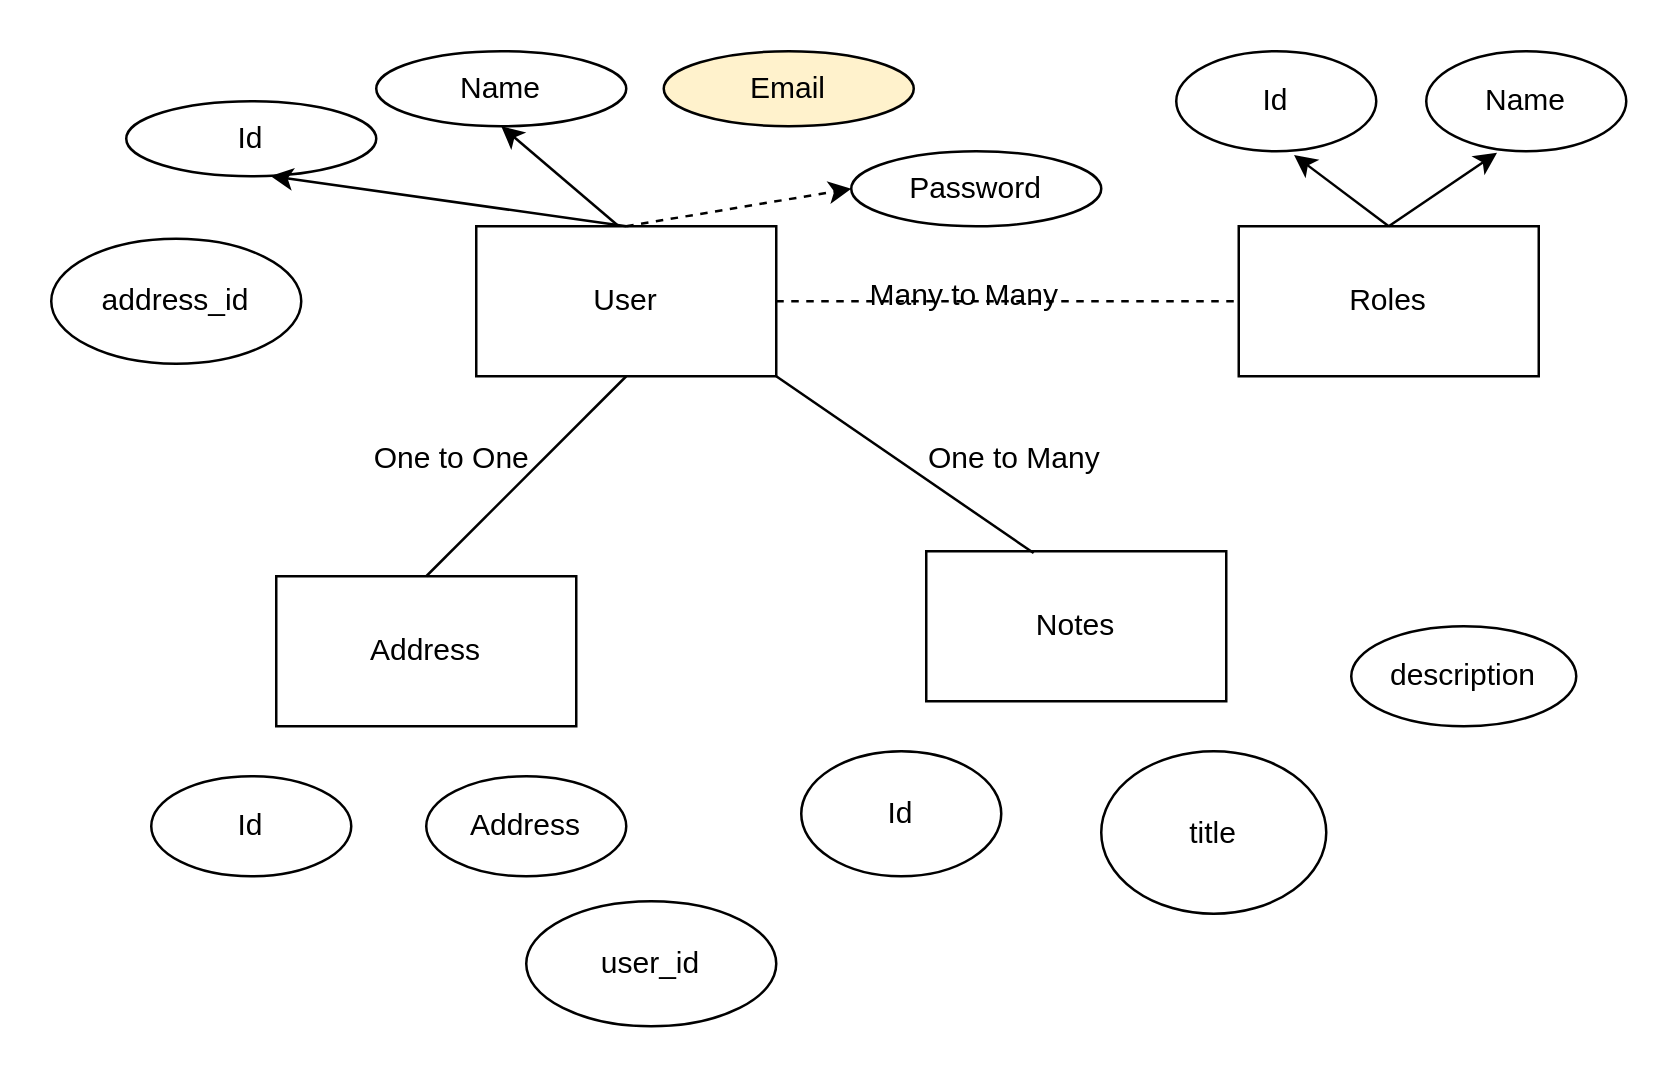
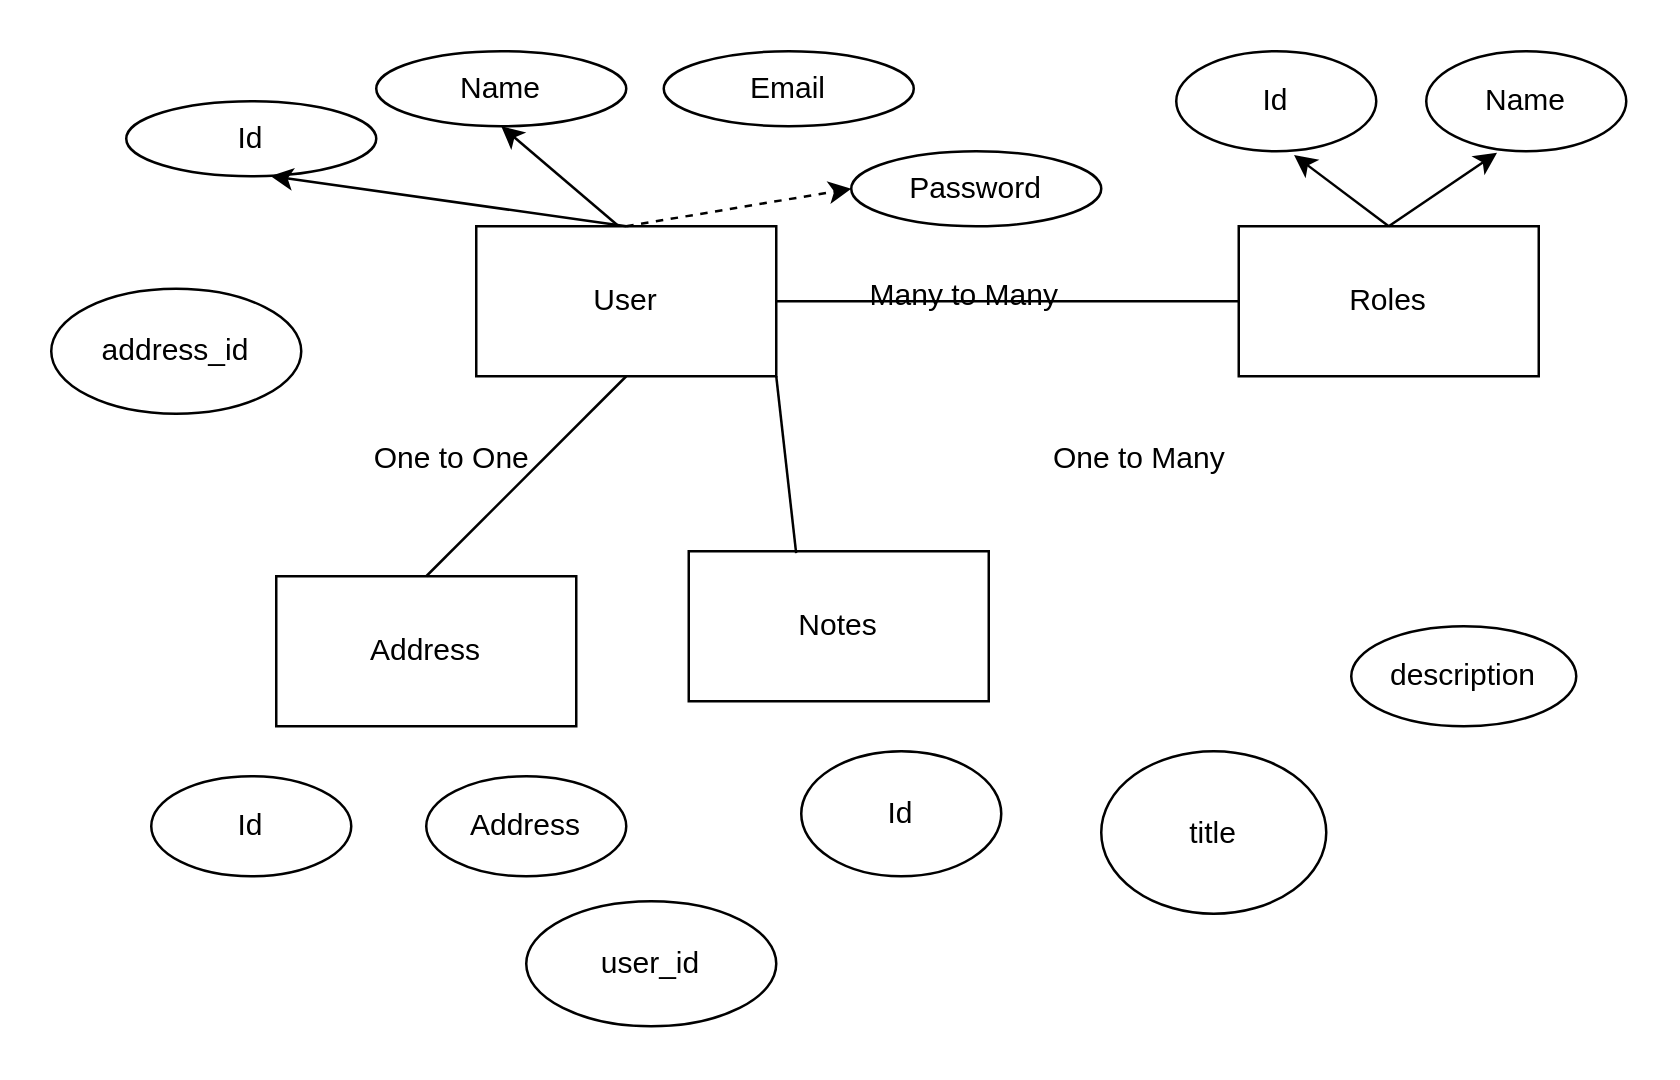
(789, 89) -> (789, 89)
(176, 301) -> (176, 351)
(1137, 301) -> (1137, 301)
(1014, 459) -> (1139, 459)
(1076, 626) -> (839, 626)
